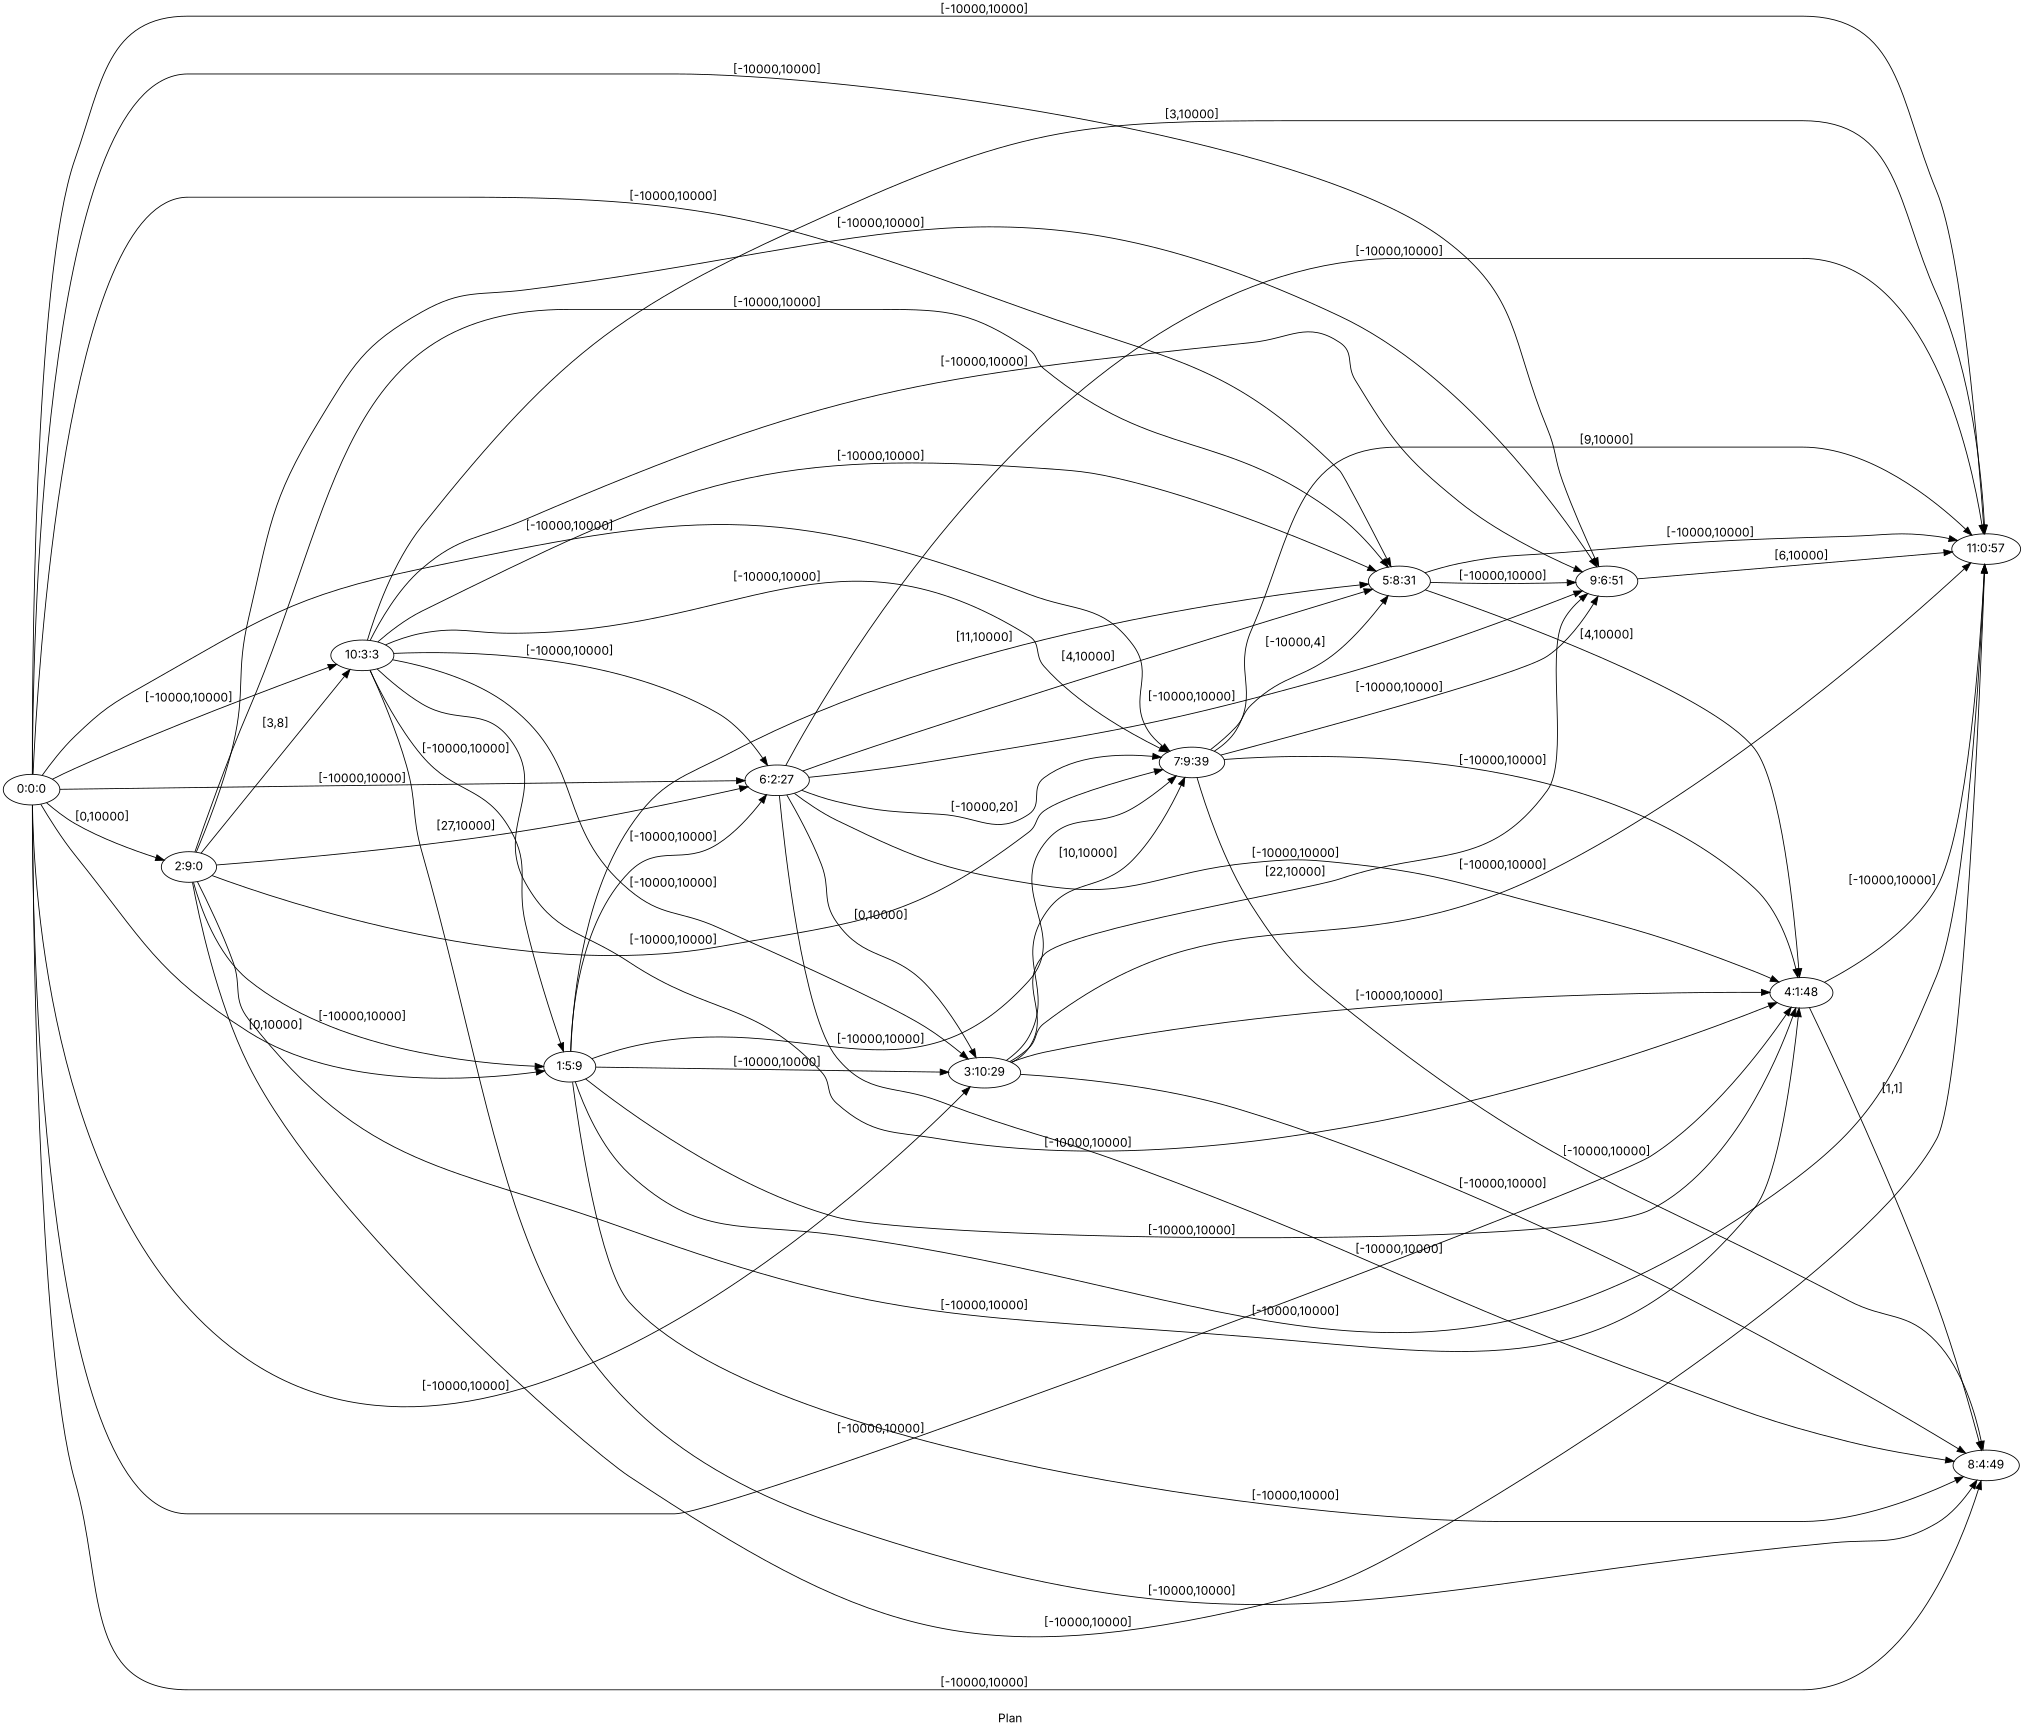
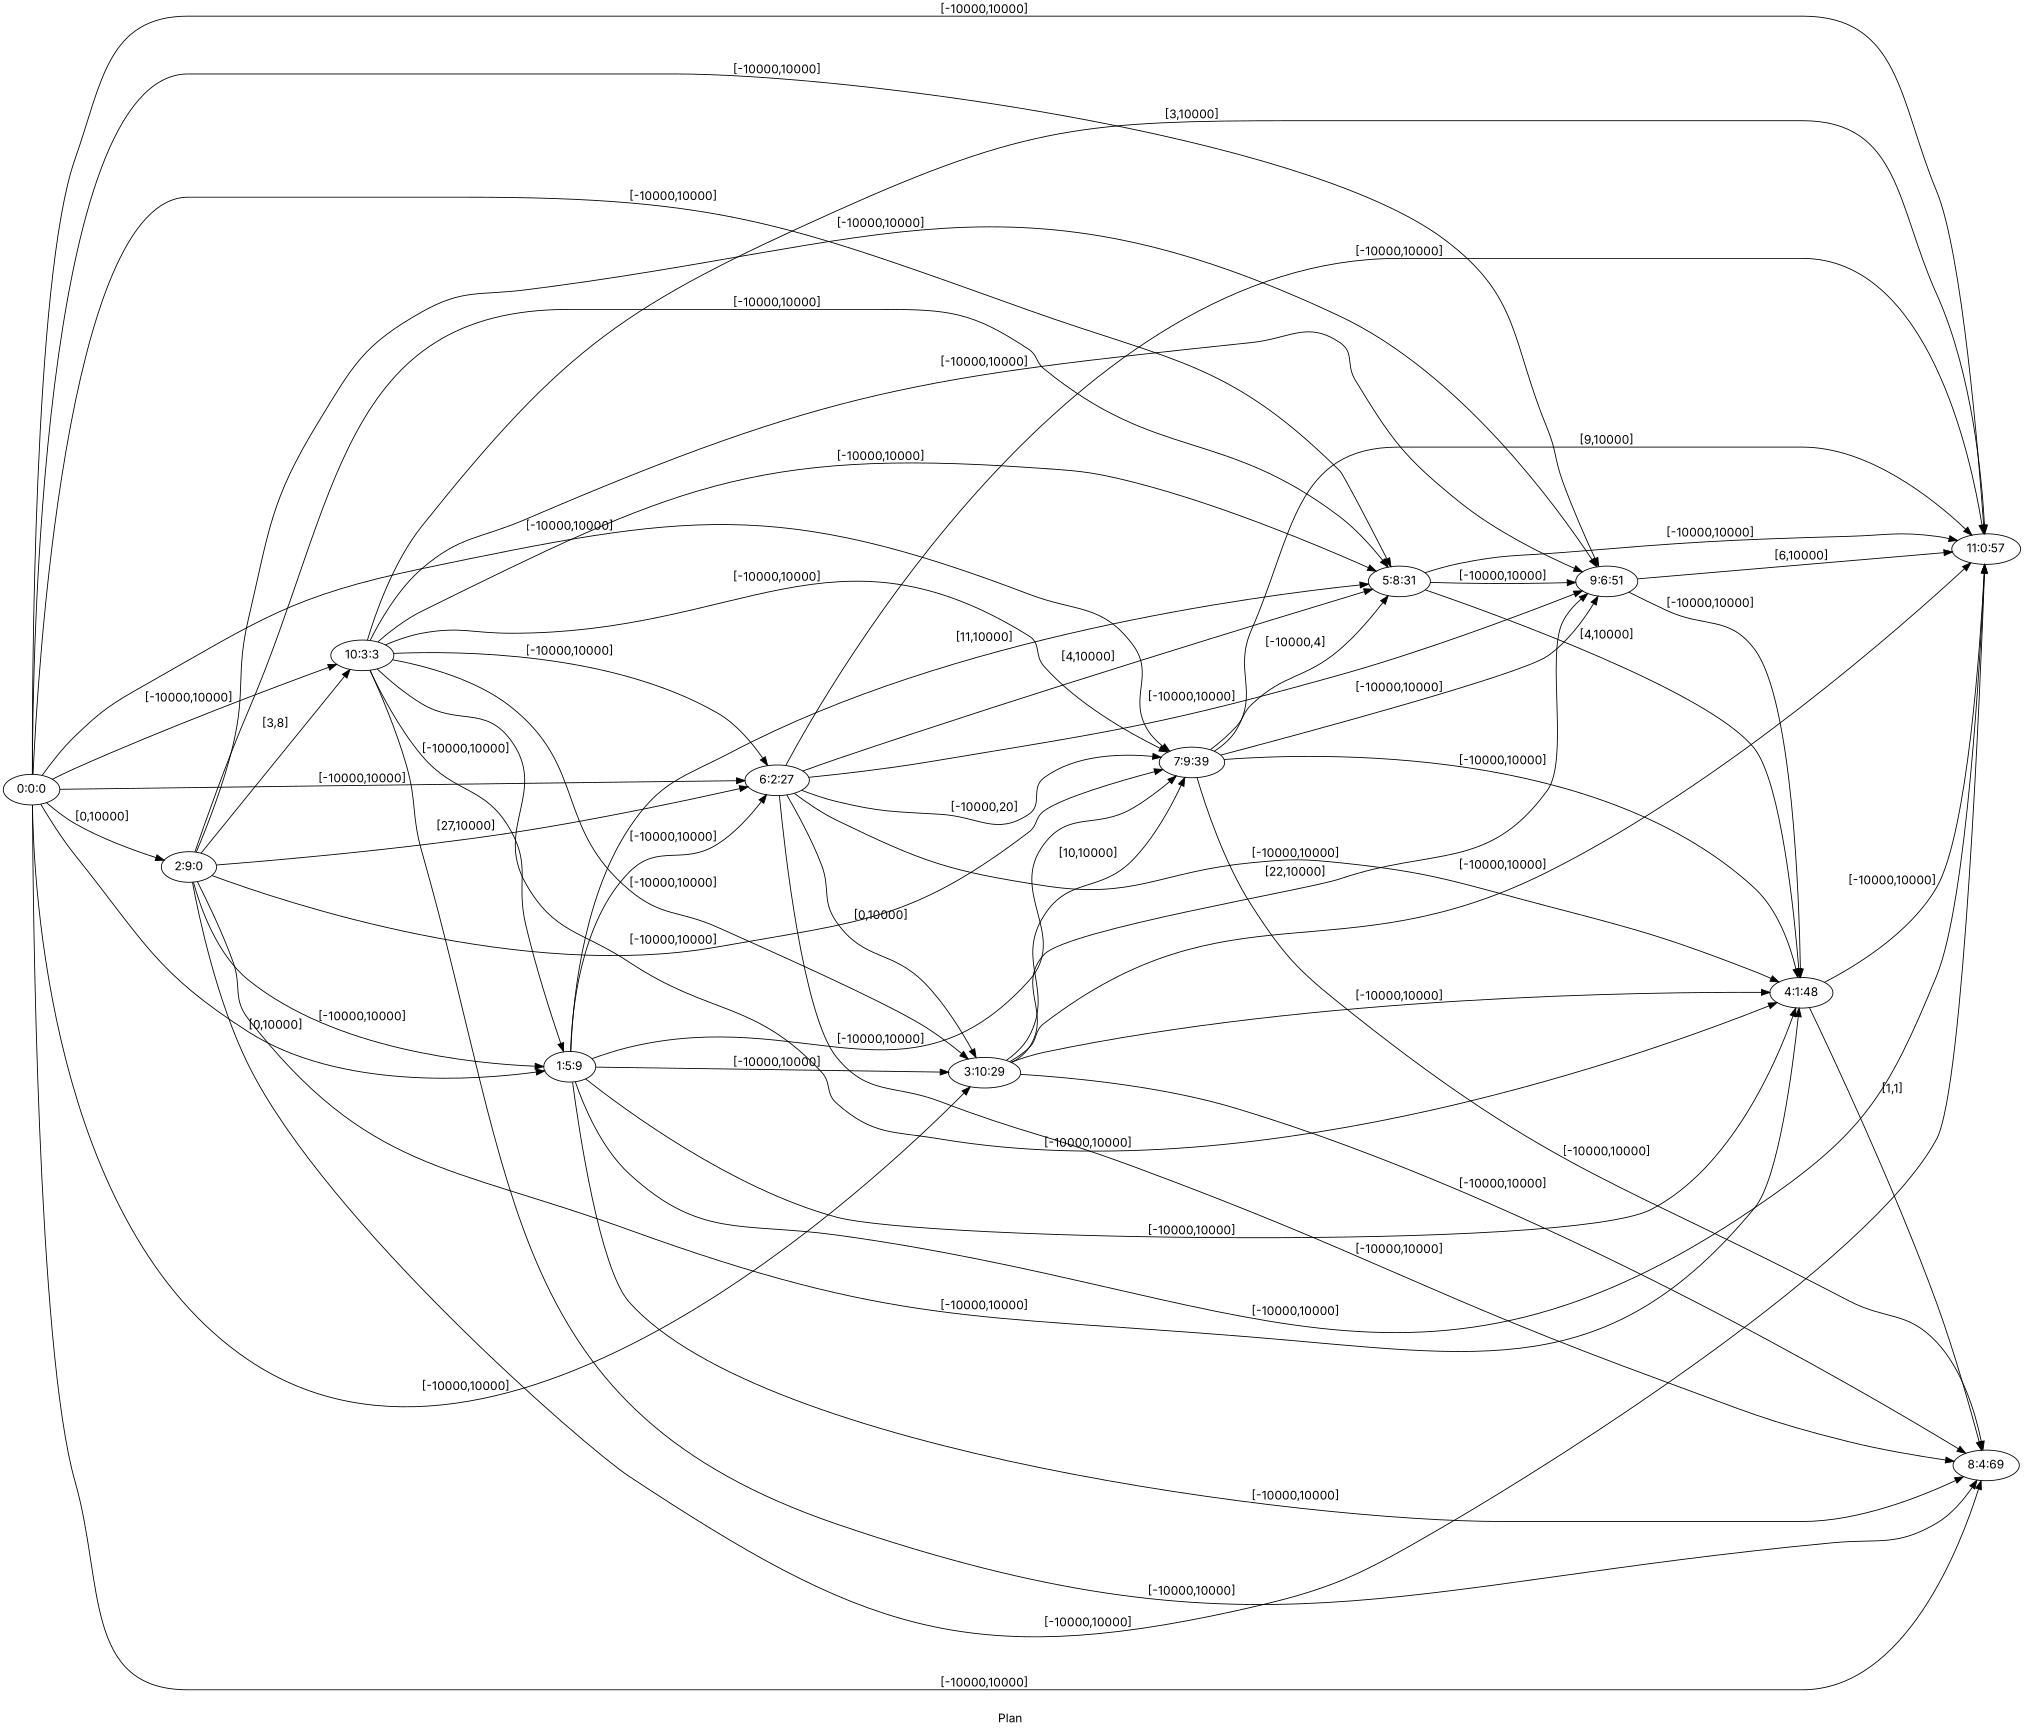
(1986, 1465) -> (1986, 1465)
(673, 1514) -> (1782, 737)
